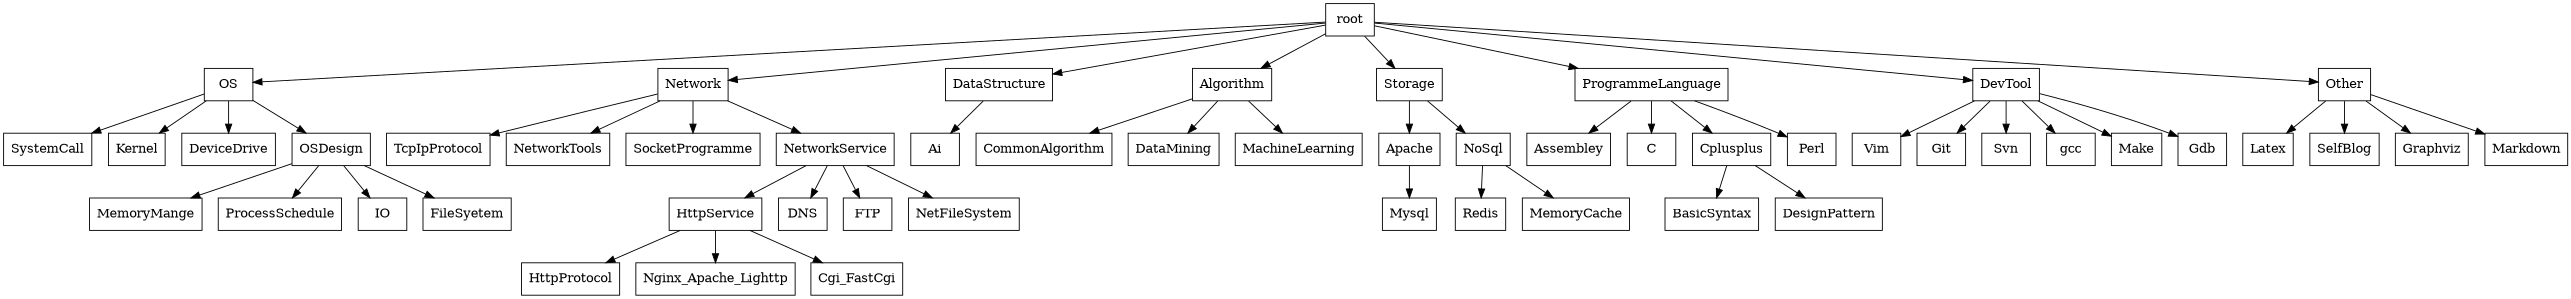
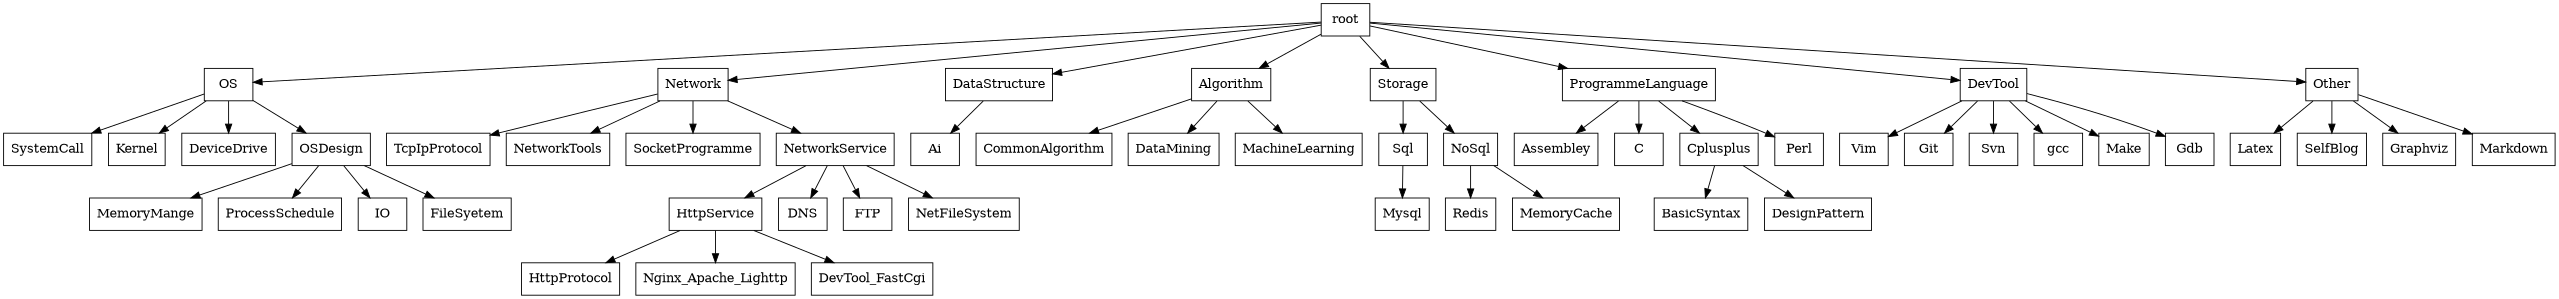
(1409, 149) -> (1403, 149)
(857, 279) -> (872, 279)
